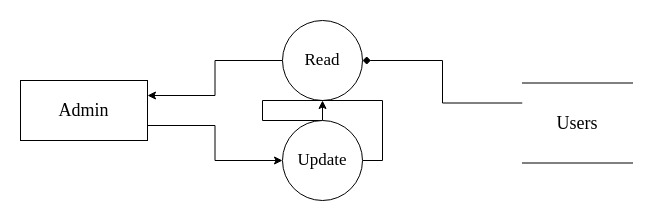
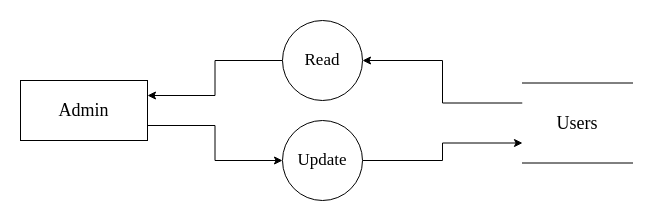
(371, 61) -> (370, 61)
(308, 101) -> (443, 147)
